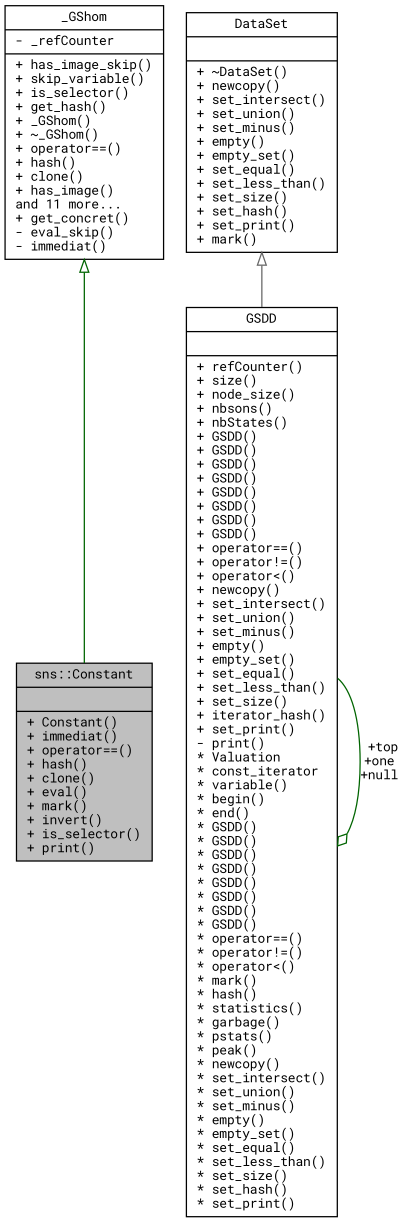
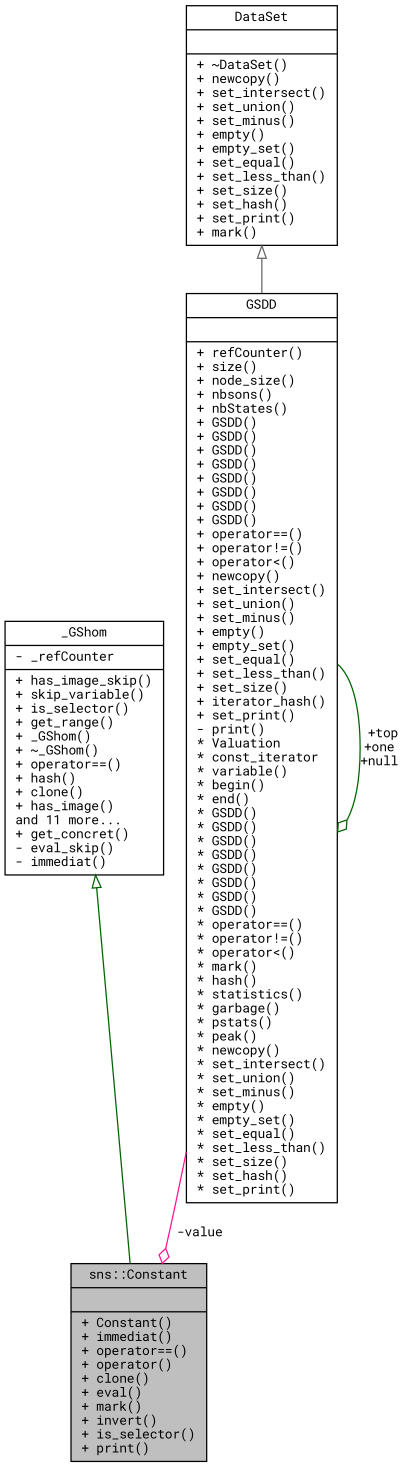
(62, 107) -> (65, 723)
(58, 765) -> (127, 1365)
none -> (176, 1200)
